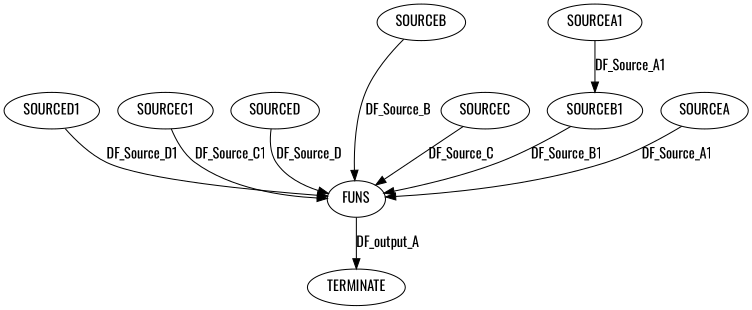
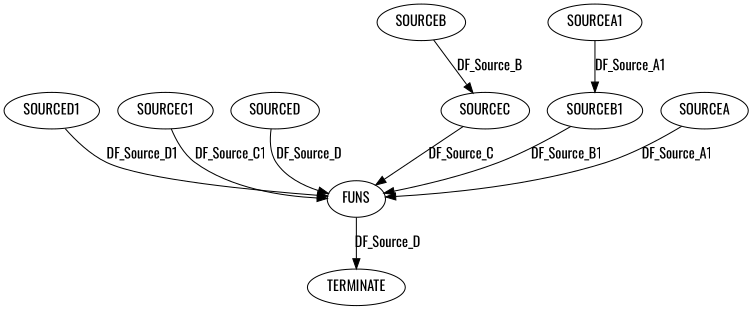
(363, 99) -> (450, 62)
(388, 243) -> (388, 243)
